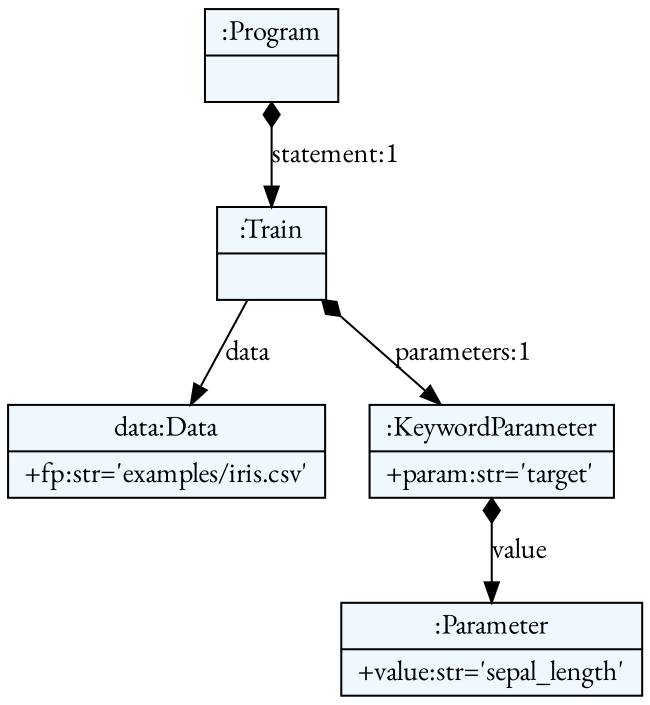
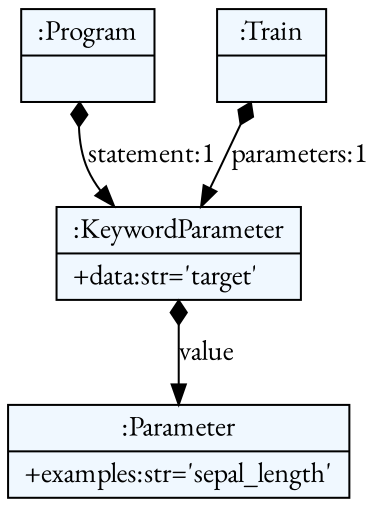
(272, 156) -> (84, 161)
(167, 451) -> none
(490, 474) -> (166, 276)
(492, 671) -> (179, 474)
